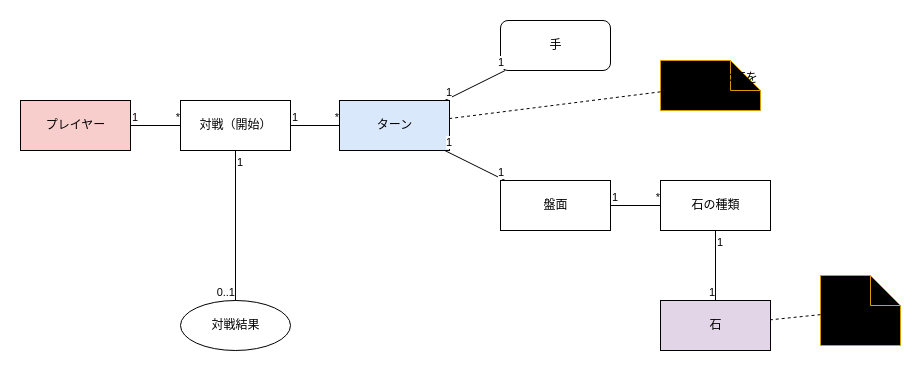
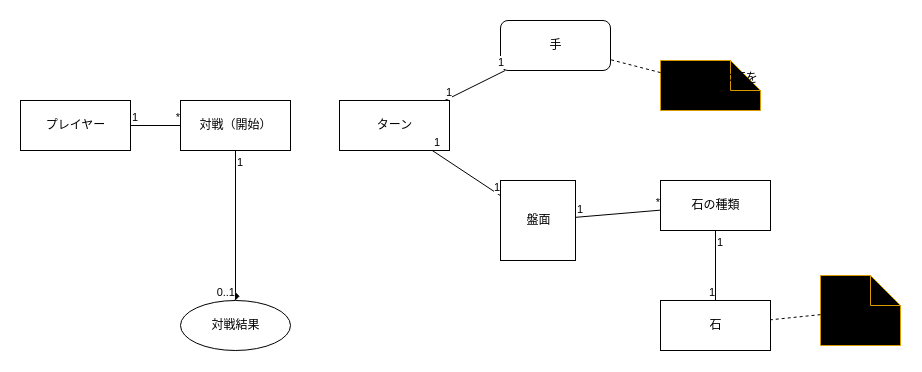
(555, 105) -> (636, 66)
(76, 126) -> (76, 126)
(315, 126) -> none
(395, 126) -> (395, 126)
(556, 206) -> (538, 221)
(236, 296) -> (236, 292)
(716, 326) -> (716, 326)
